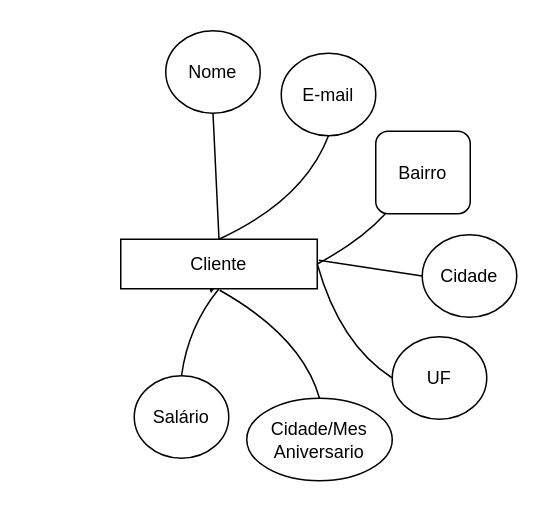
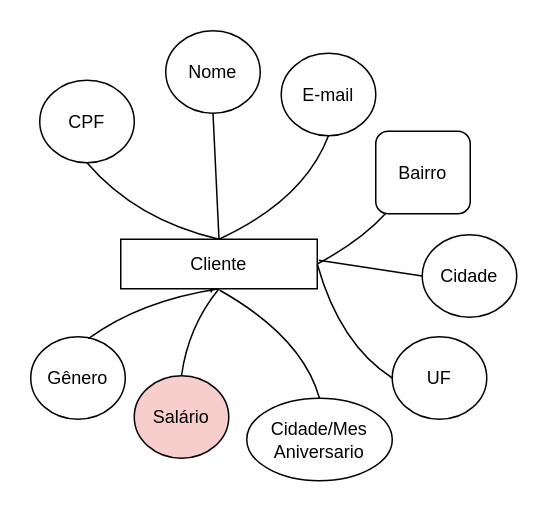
none -> (87, 122)
none -> (146, 211)
none -> (147, 307)
none -> (78, 378)
(182, 417) -> (182, 417)
